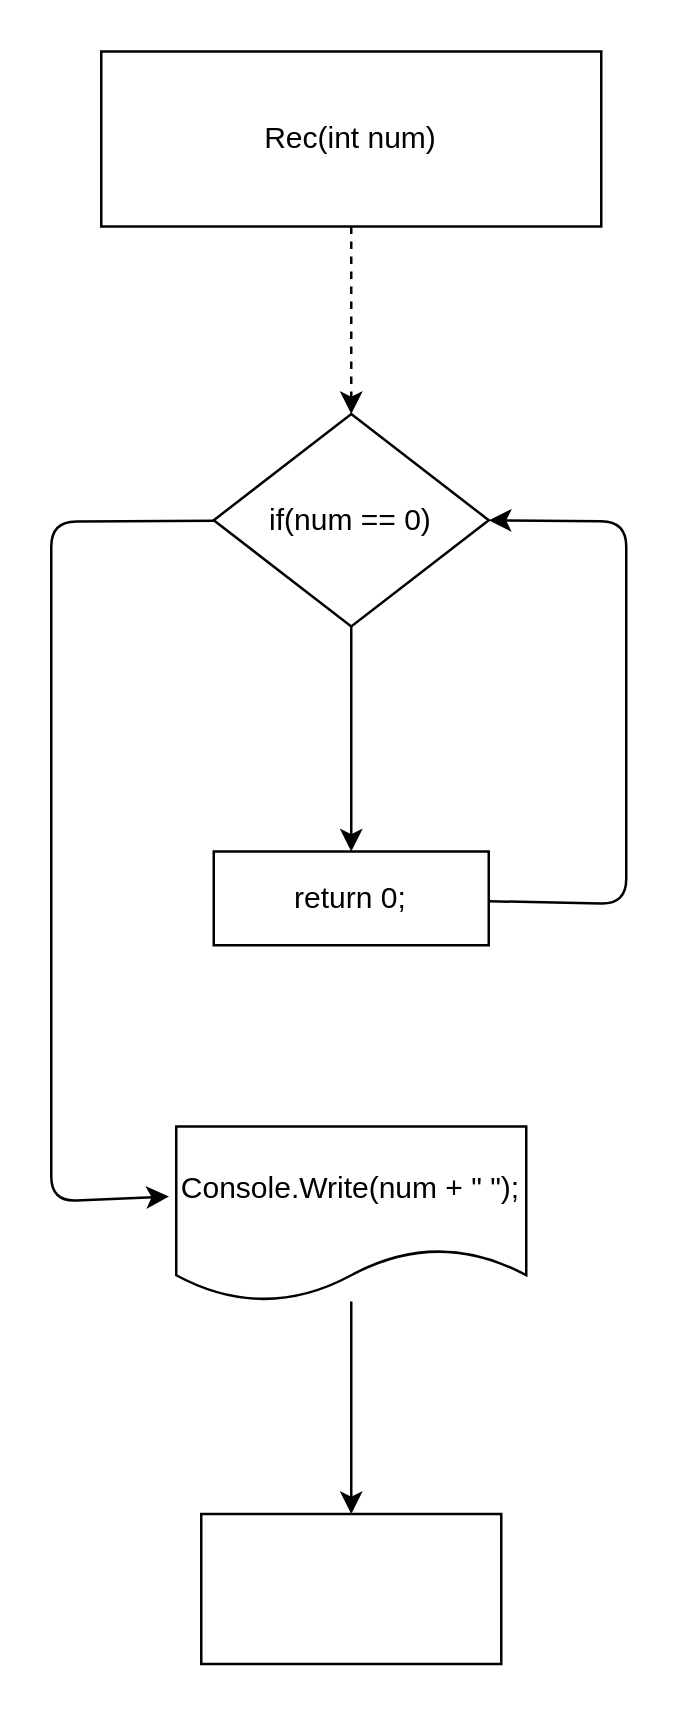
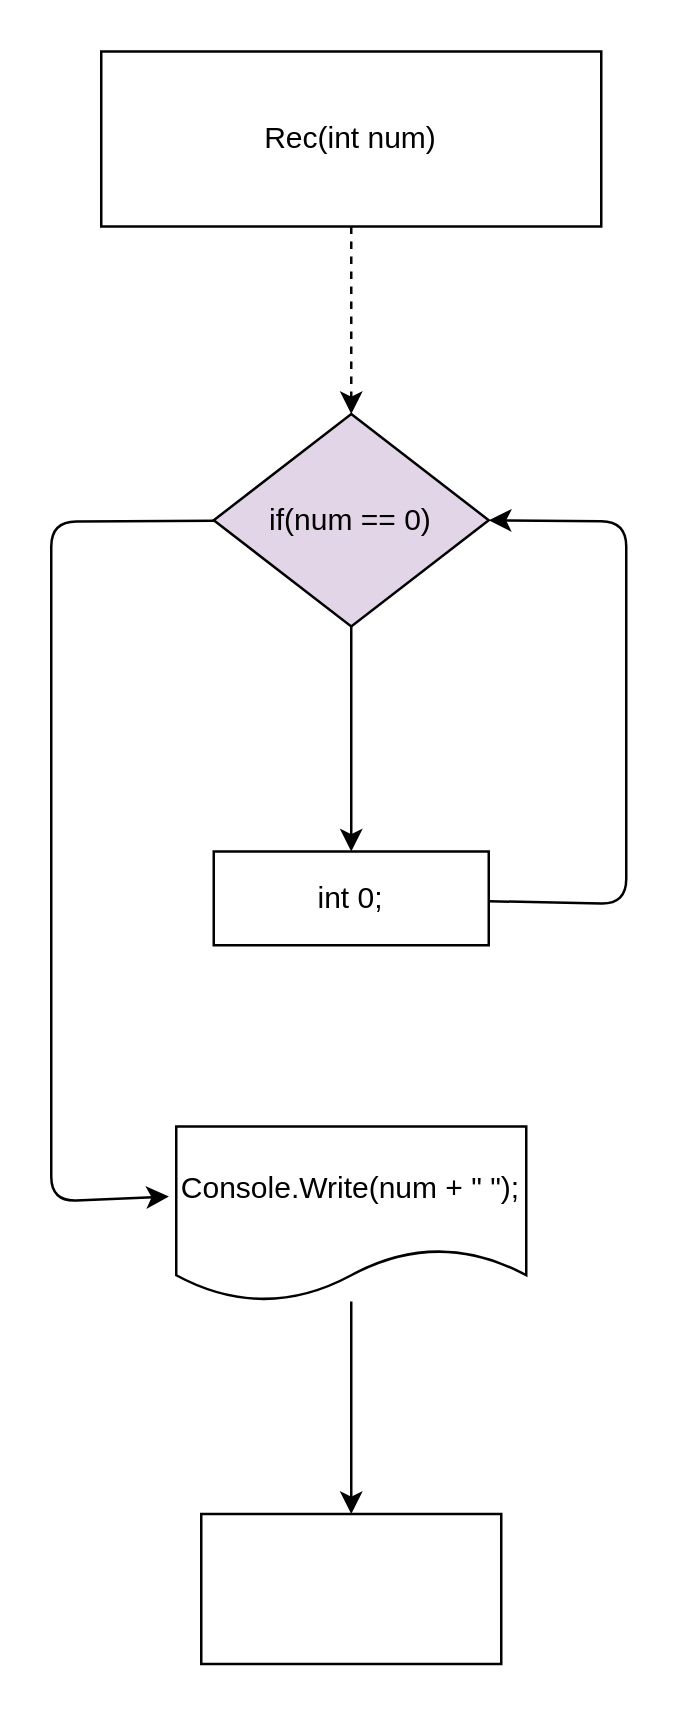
(351, 520) -> (351, 520)
(351, 899) -> (351, 899)
